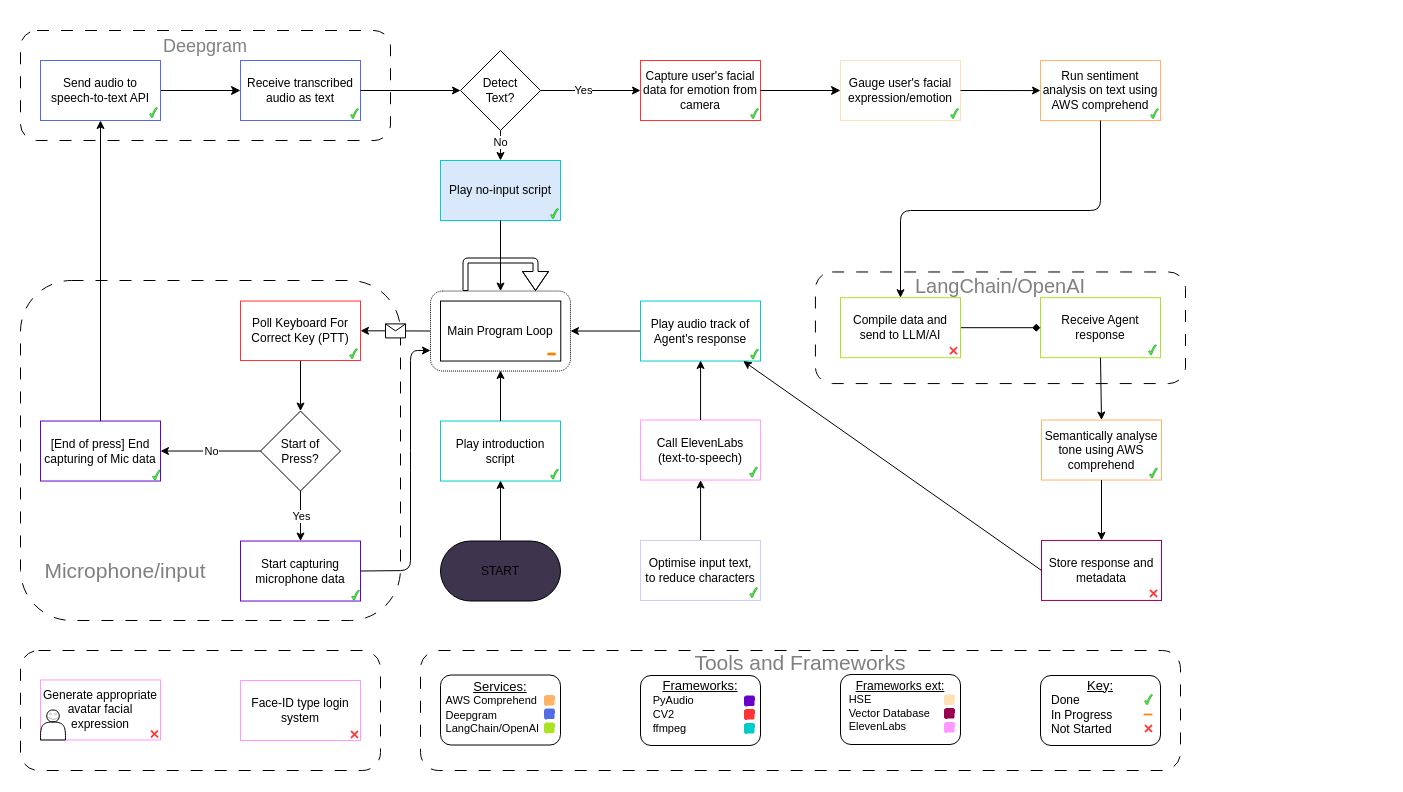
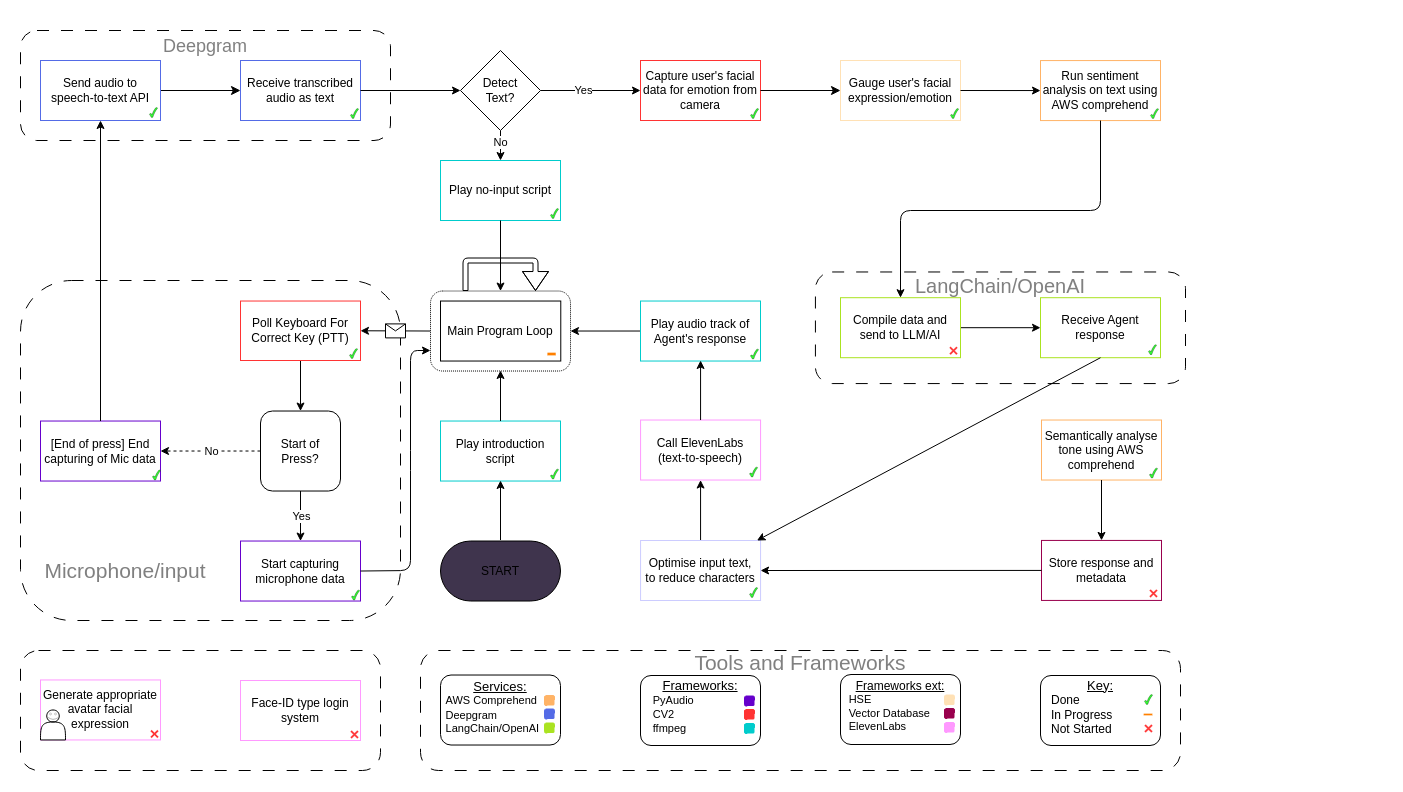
(501, 191) -> (501, 191)
(1031, 328) -> (1032, 328)
(1101, 385) -> (932, 448)
(239, 451) -> (239, 451)
(301, 451) -> (301, 451)
(895, 468) -> (904, 570)
